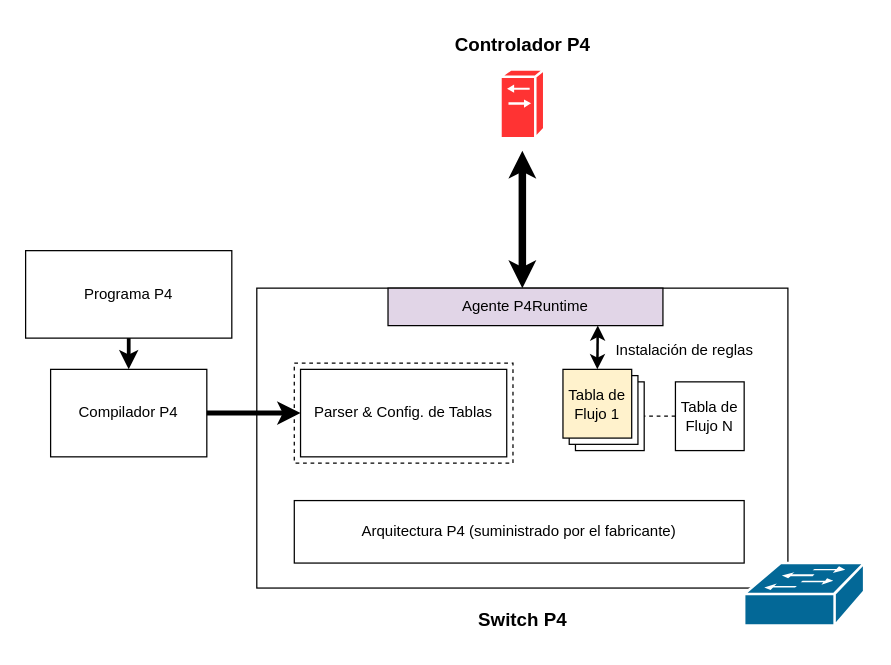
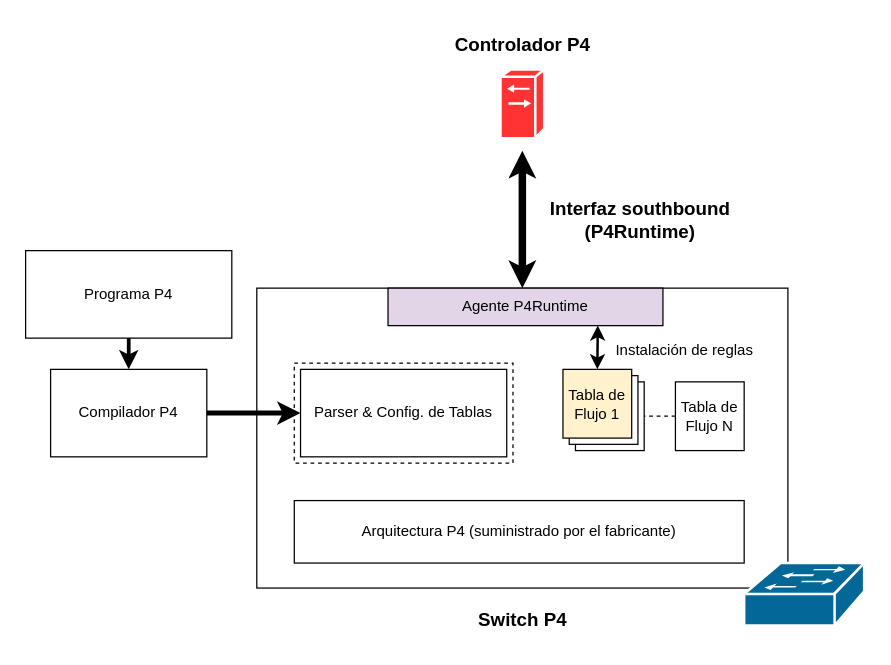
none -> (641, 219)
